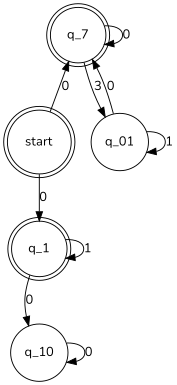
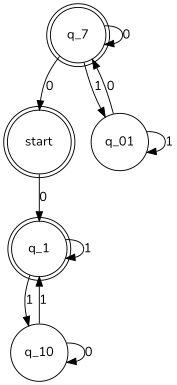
(98, 86) -> (98, 86)
(58, 91) -> (47, 77)
(30, 300) -> (30, 300)
none -> (39, 305)
